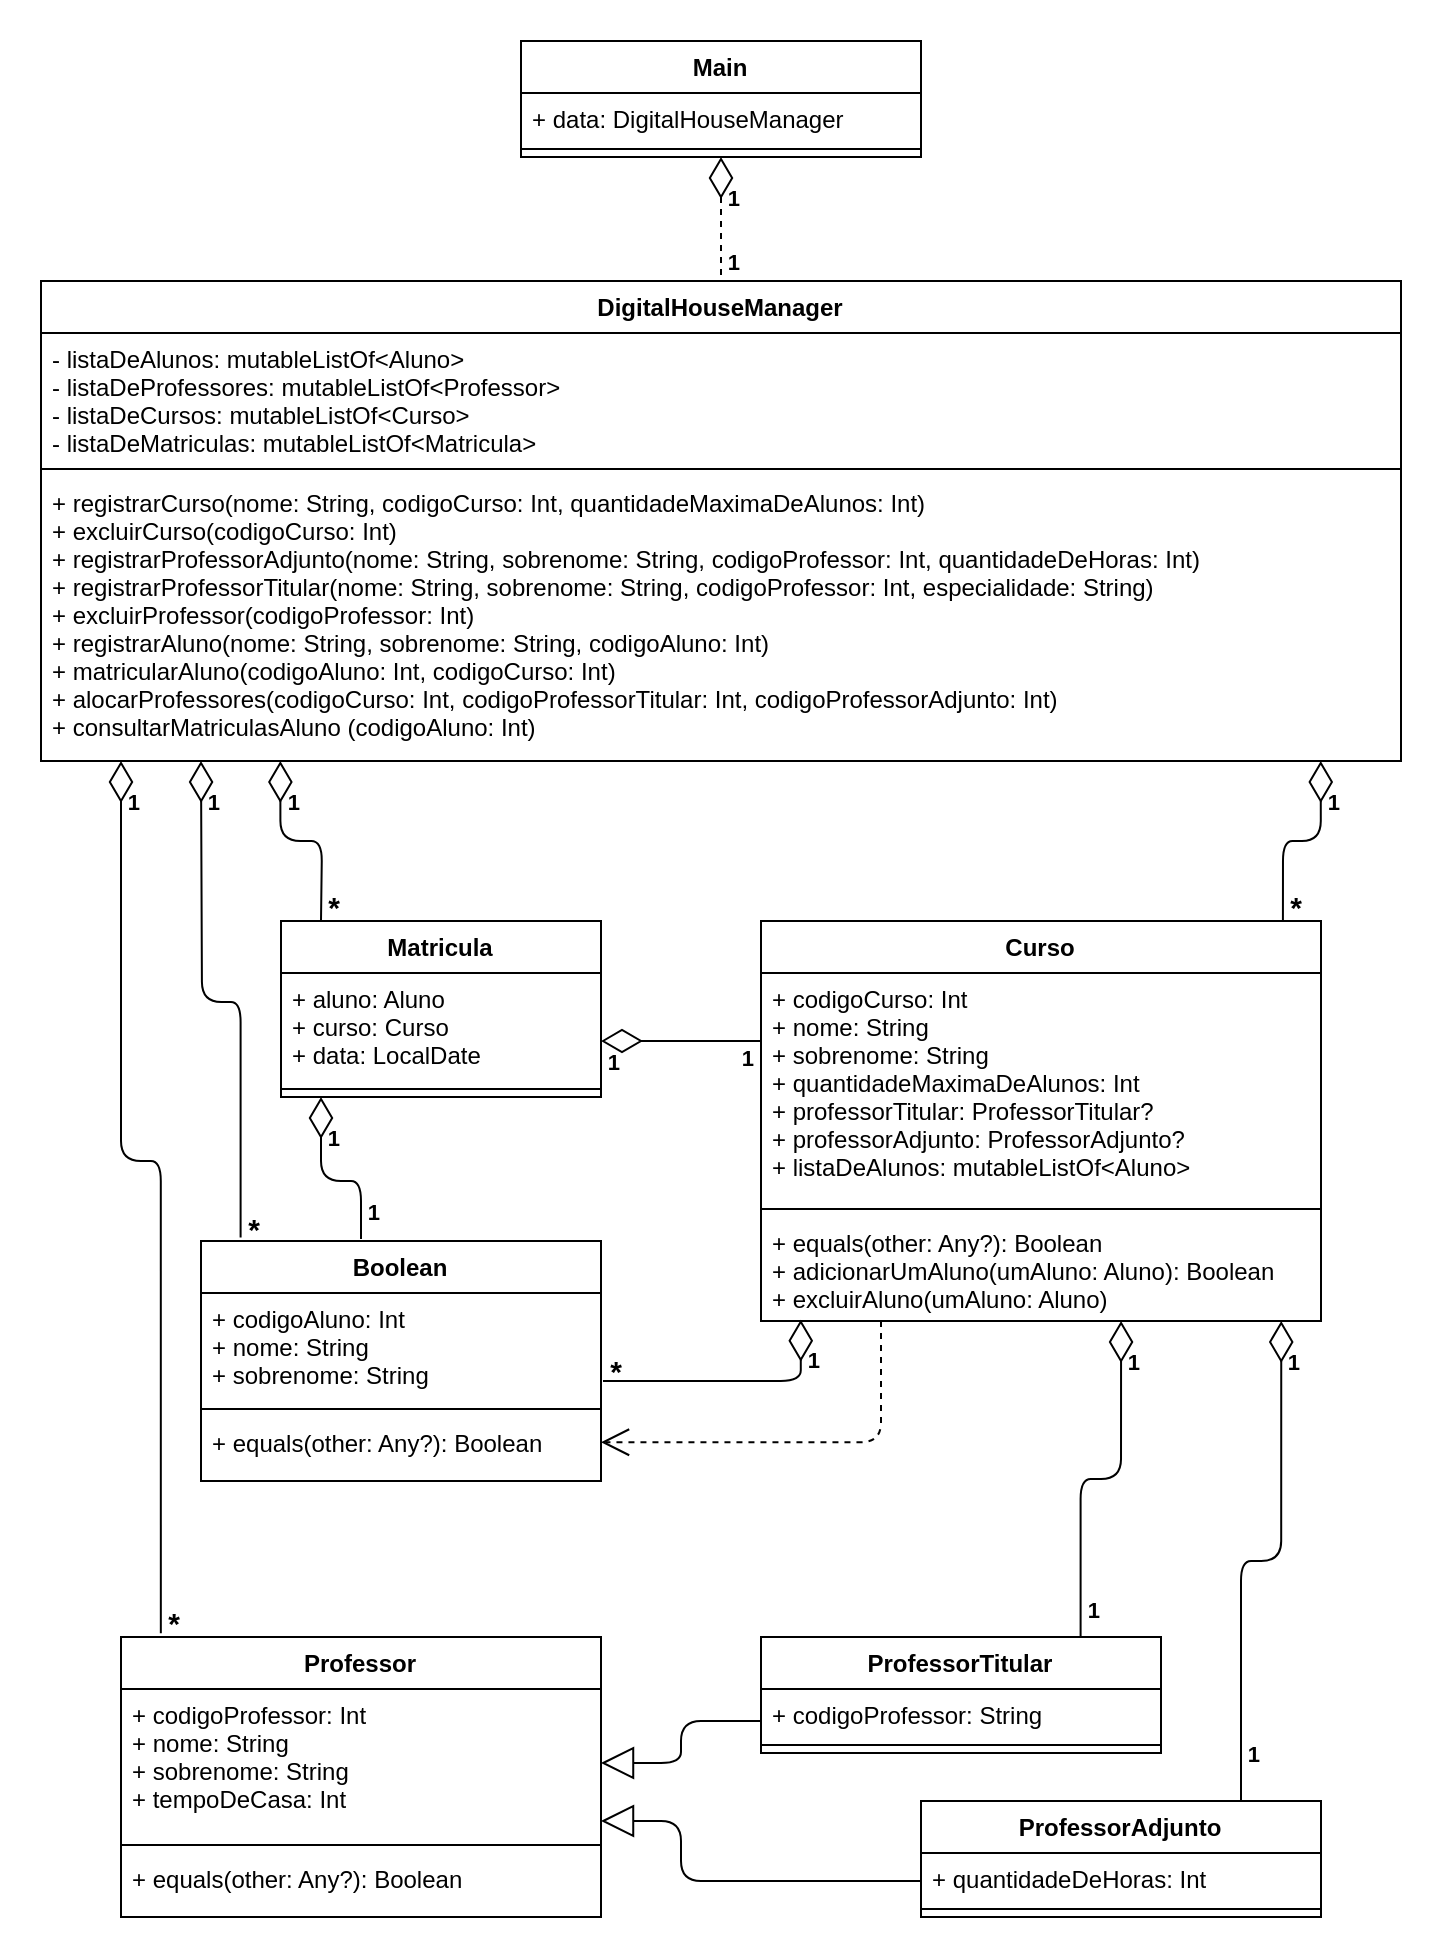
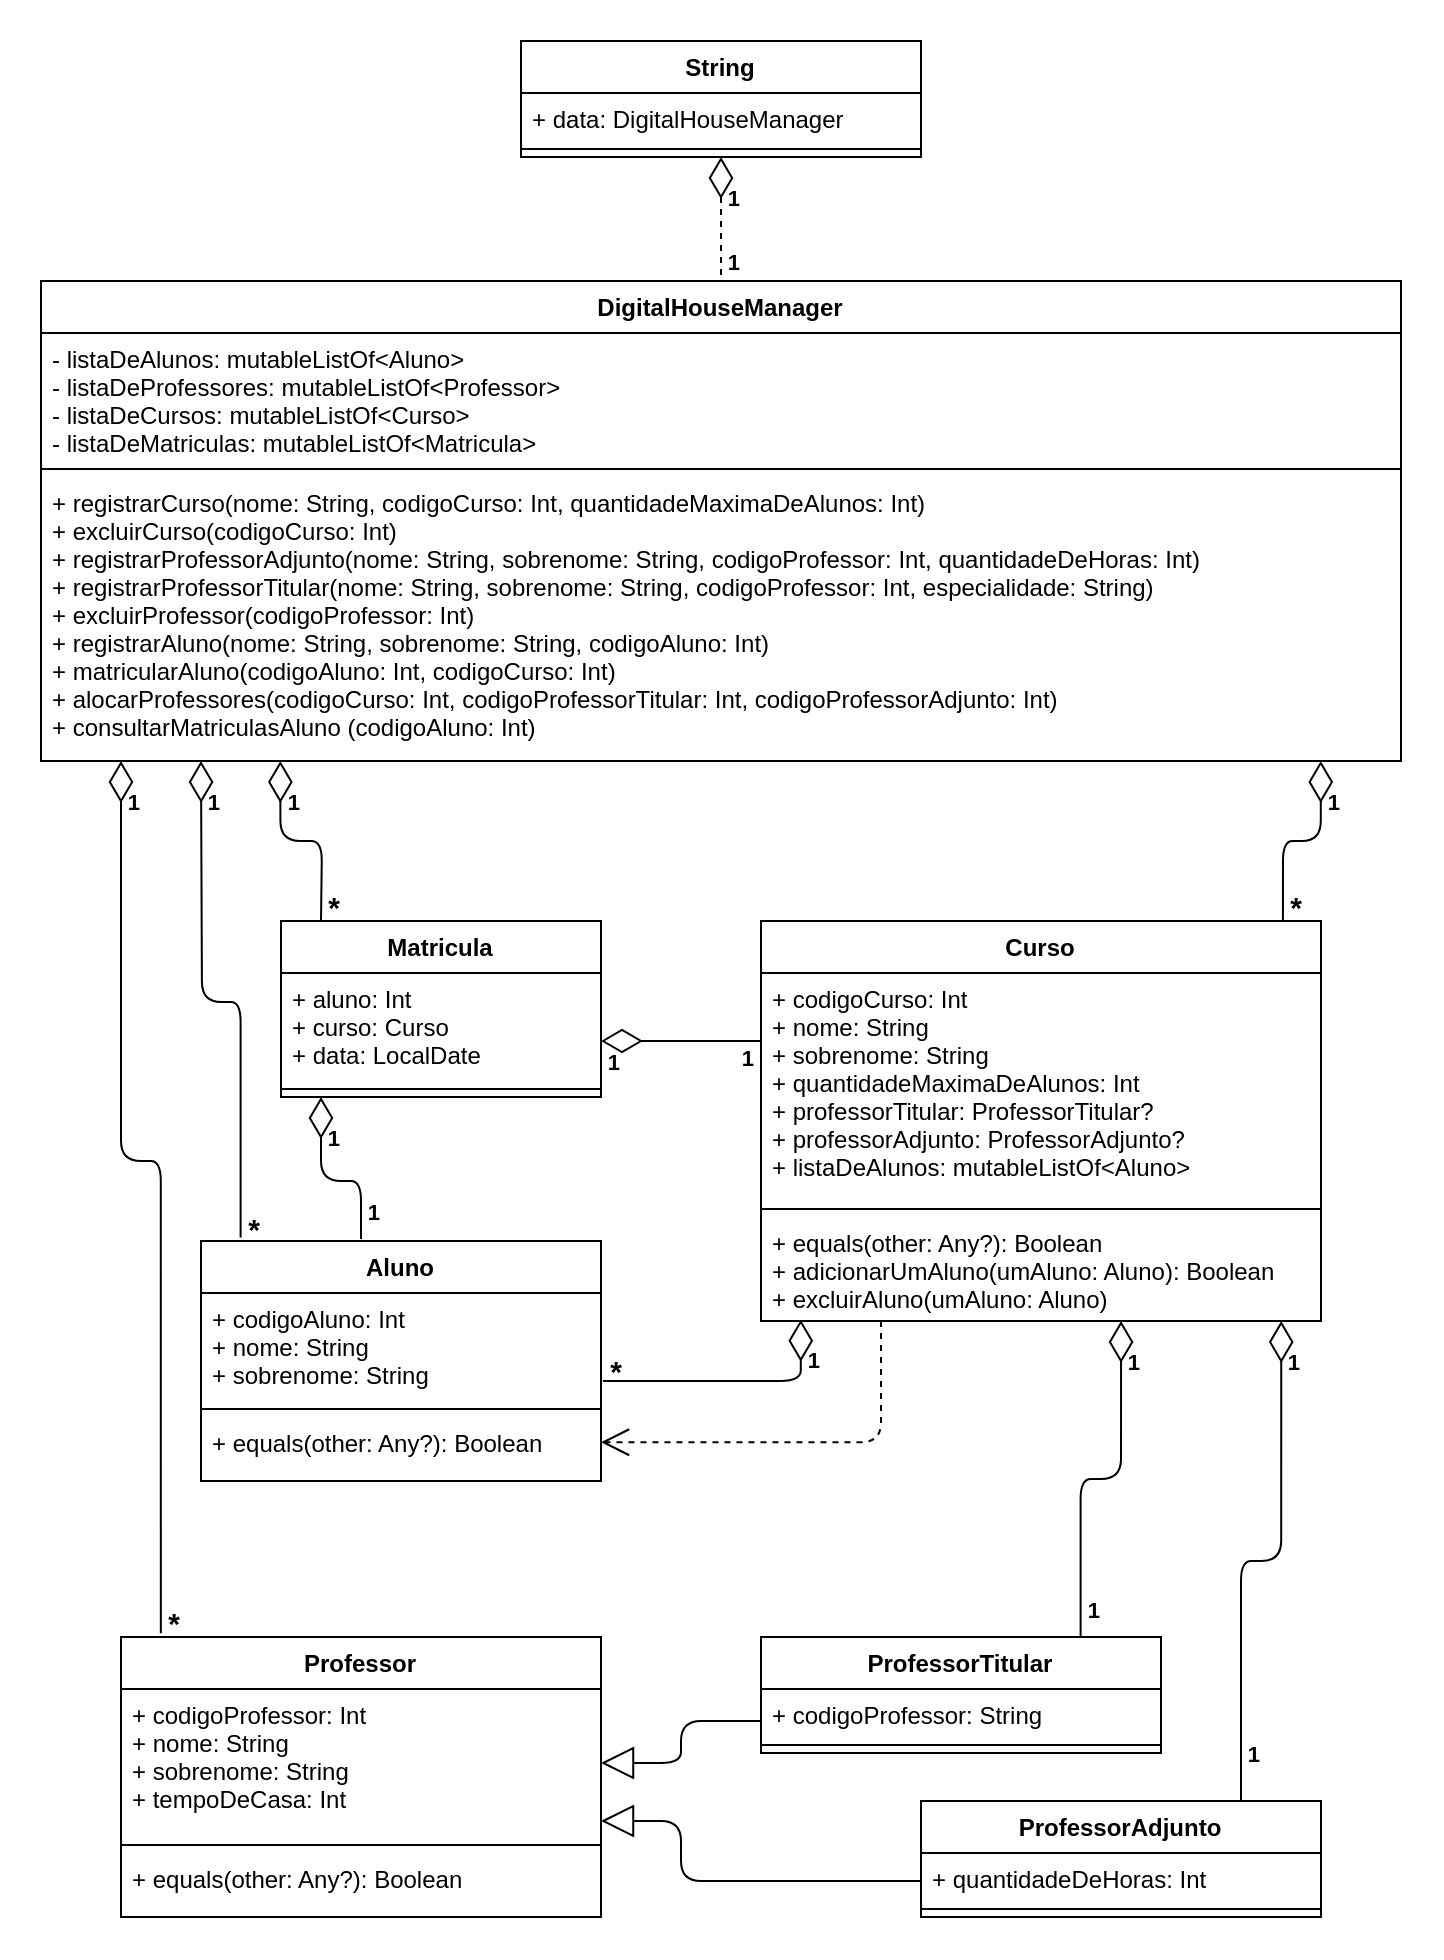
(720, 68) -> (720, 68)
(370, 1000) -> (360, 1000)
(400, 1268) -> (400, 1268)
